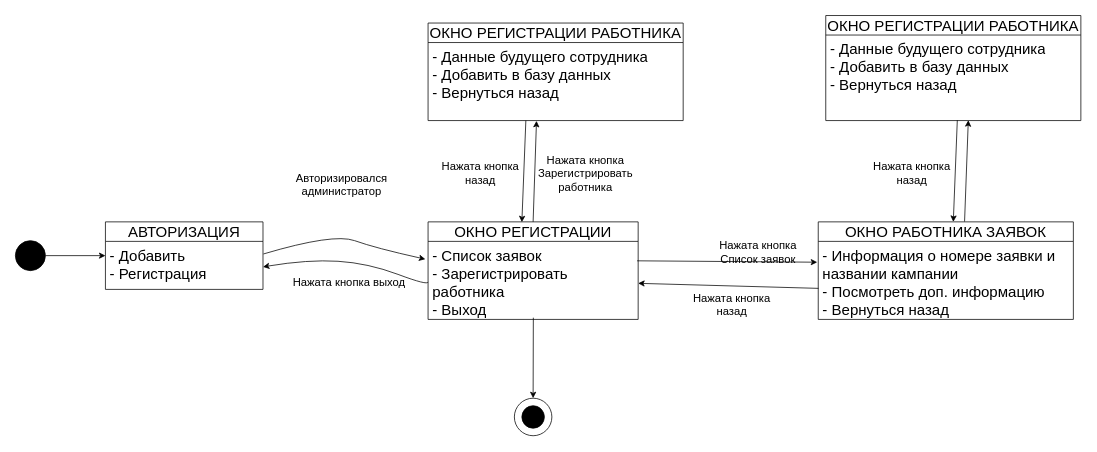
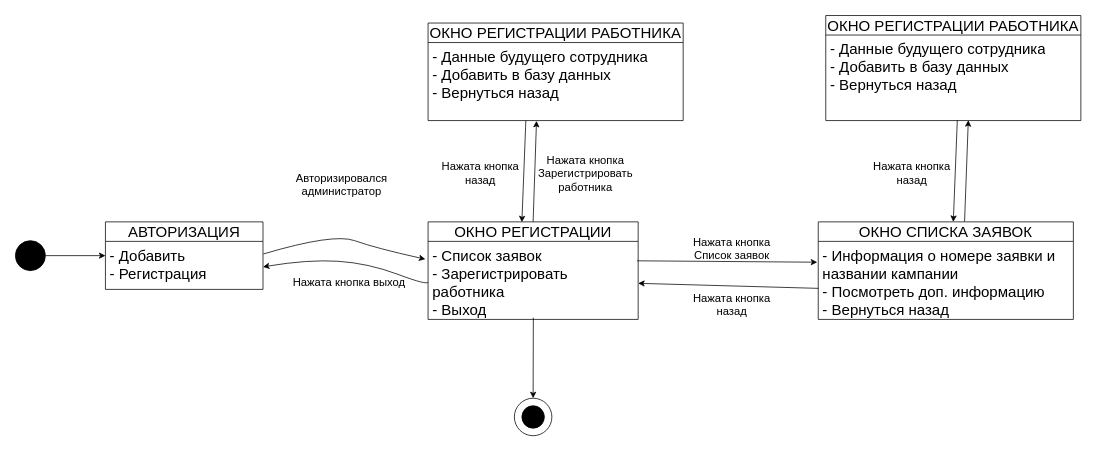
(945, 231) -> (945, 231)
(758, 252) -> (732, 248)
